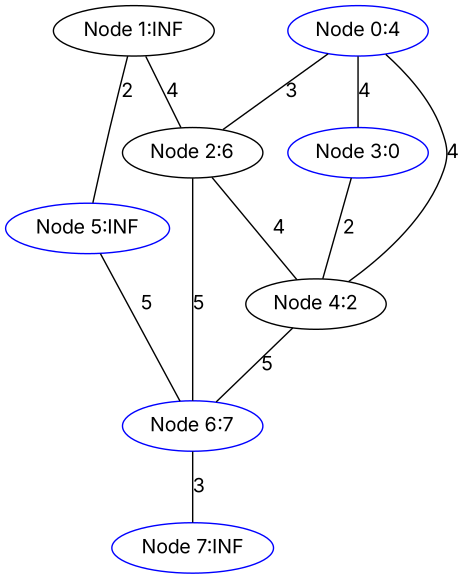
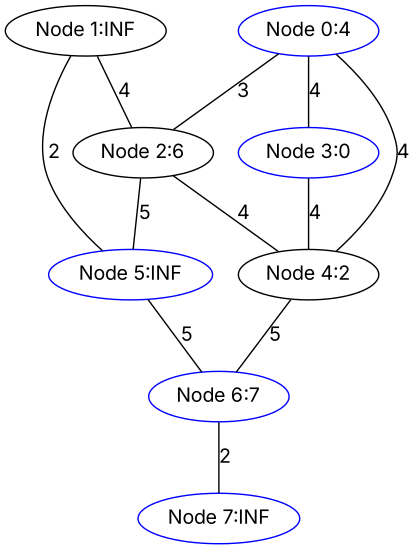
(349, 228) -> (316, 214)
(193, 289) -> (137, 214)
(200, 487) -> (225, 458)
